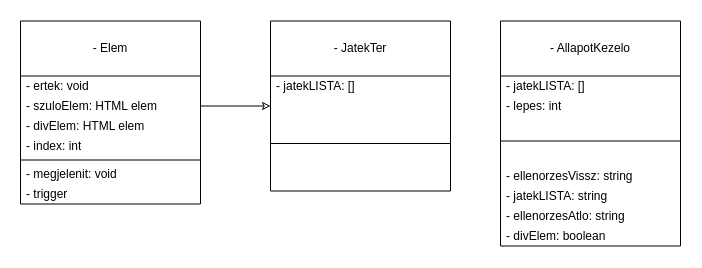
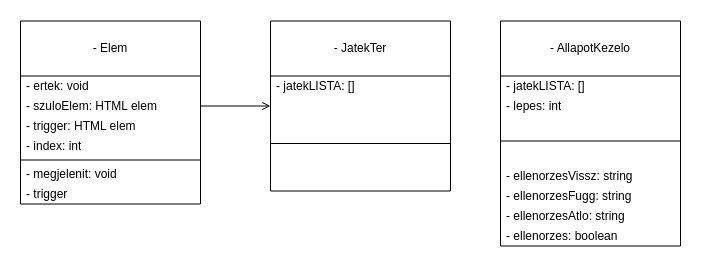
(262, 106) -> (264, 106)
(83, 127) -> (84, 127)
(567, 197) -> (578, 197)
(558, 237) -> (568, 237)
